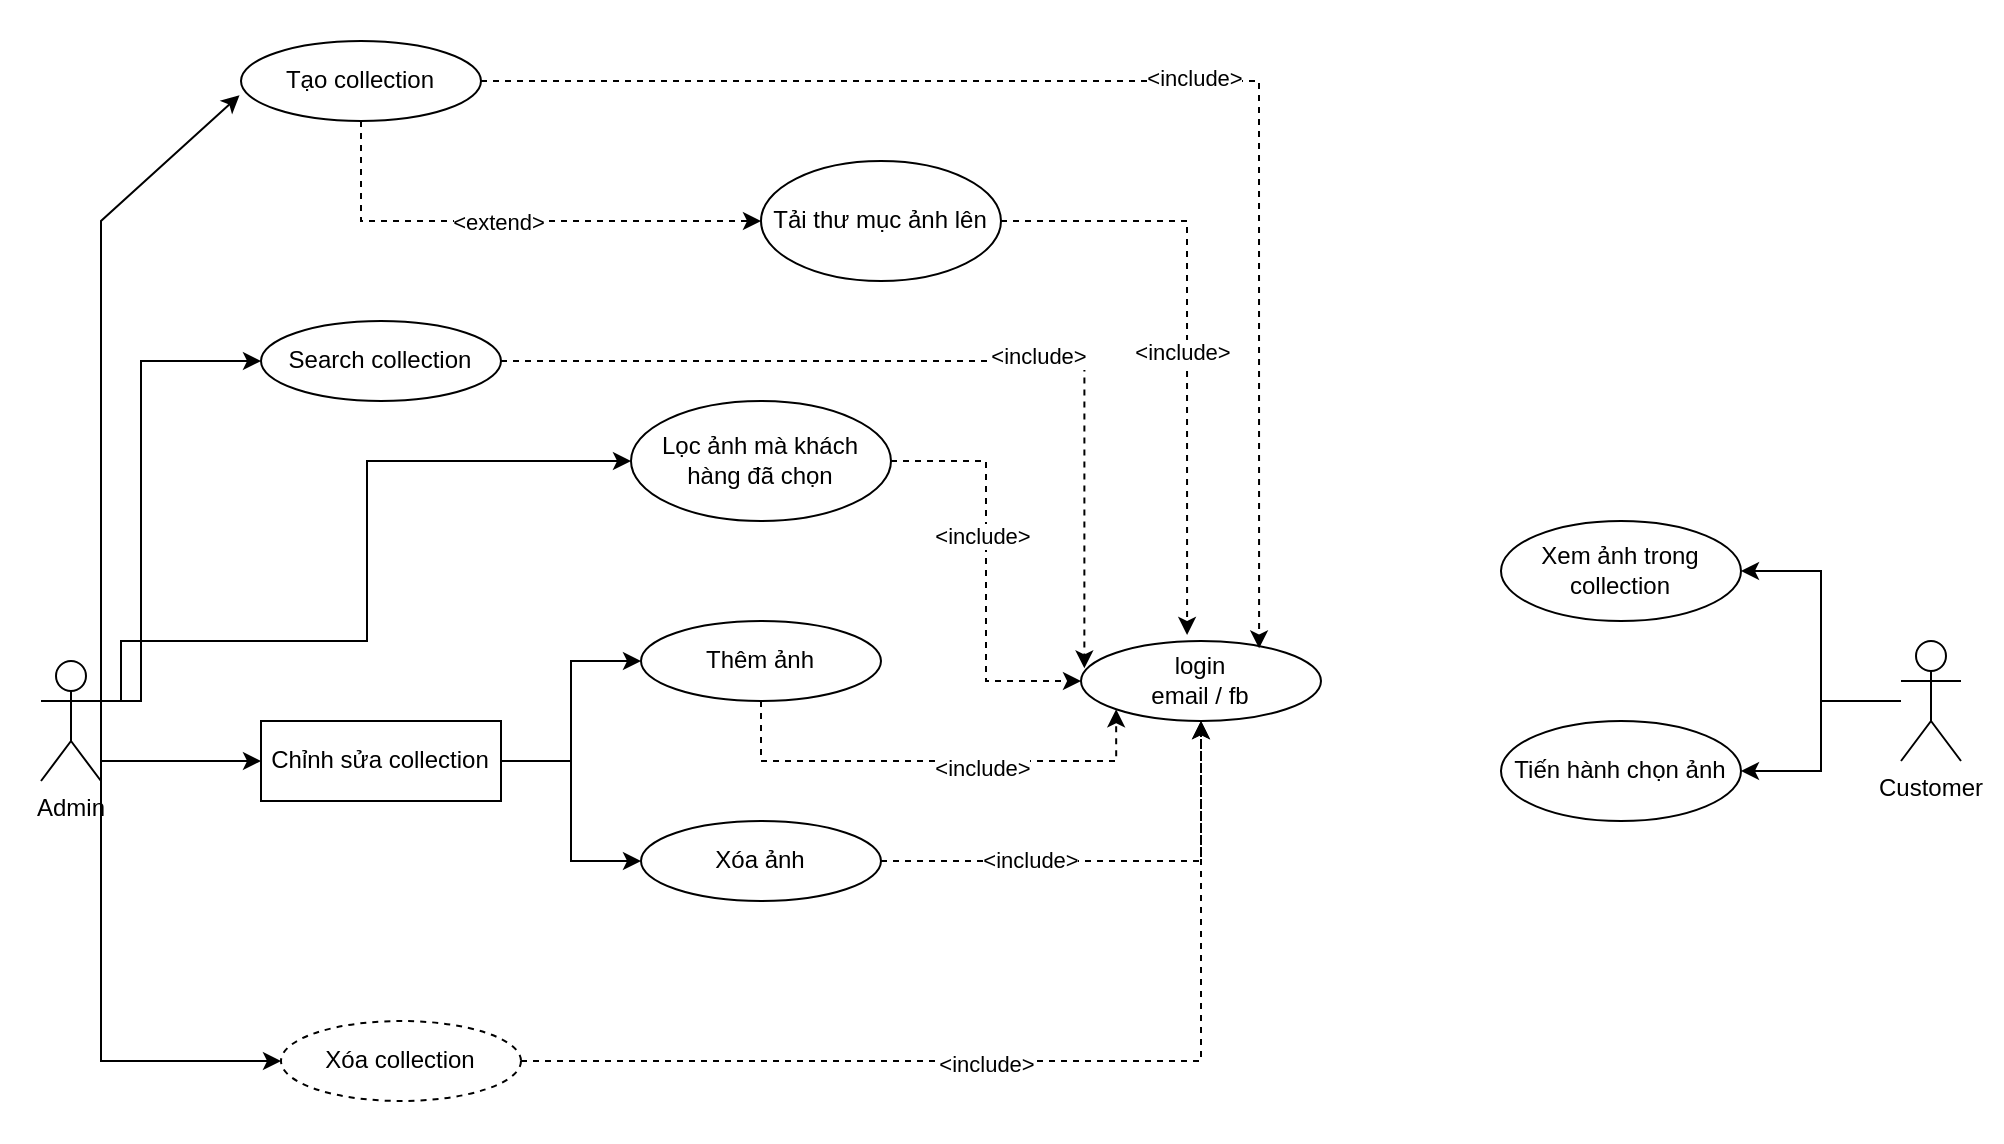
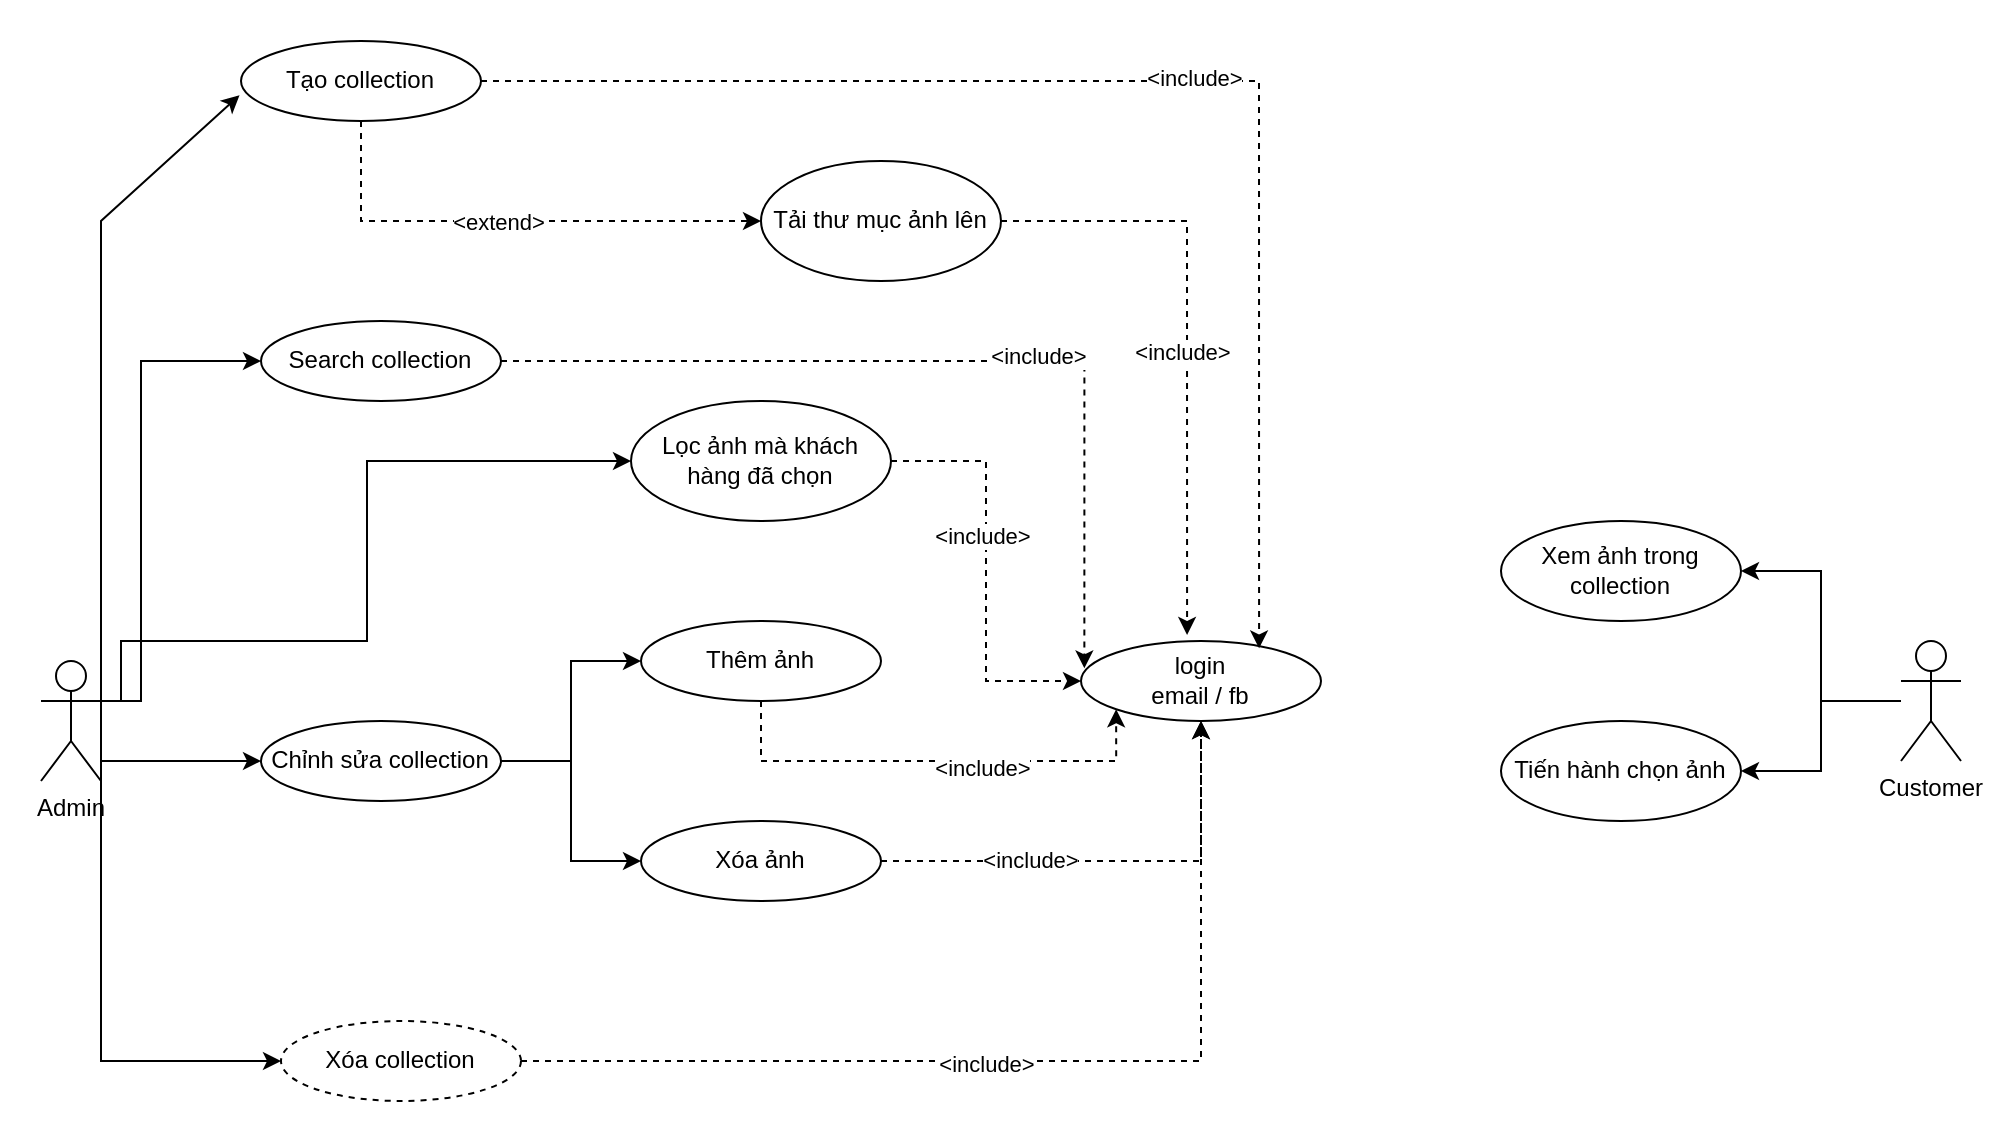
(381, 761) -> (381, 761)
